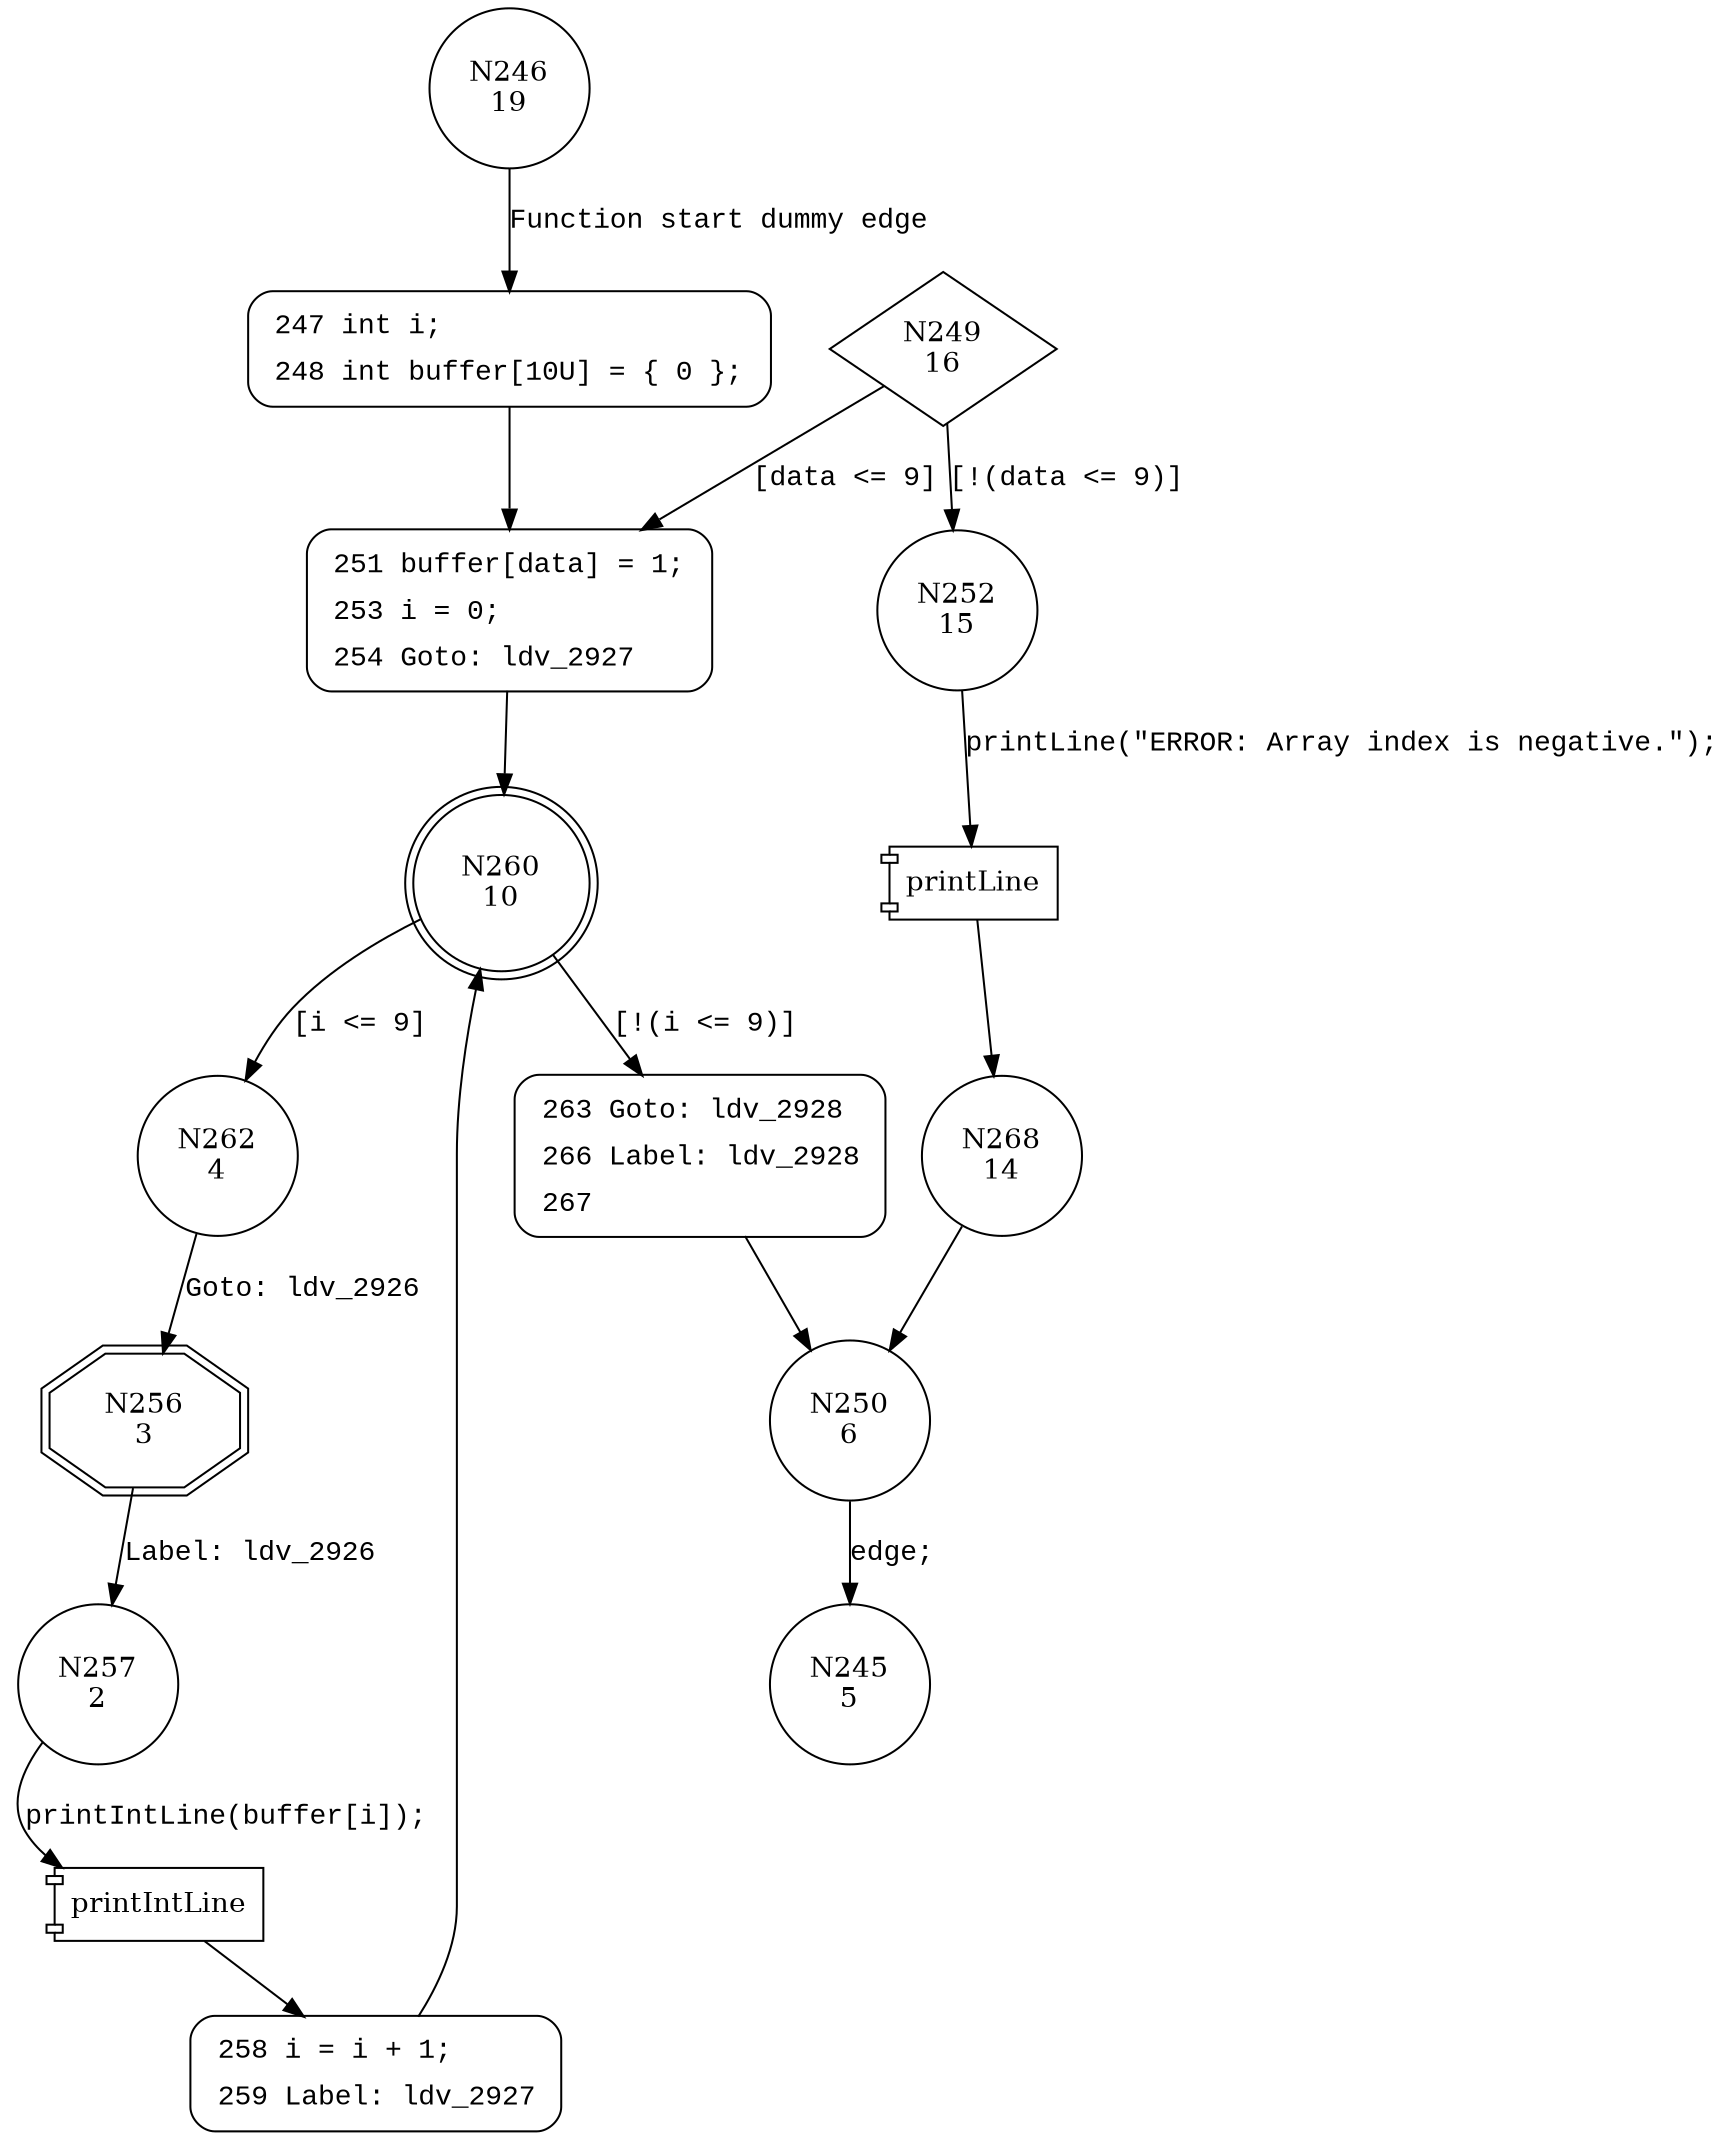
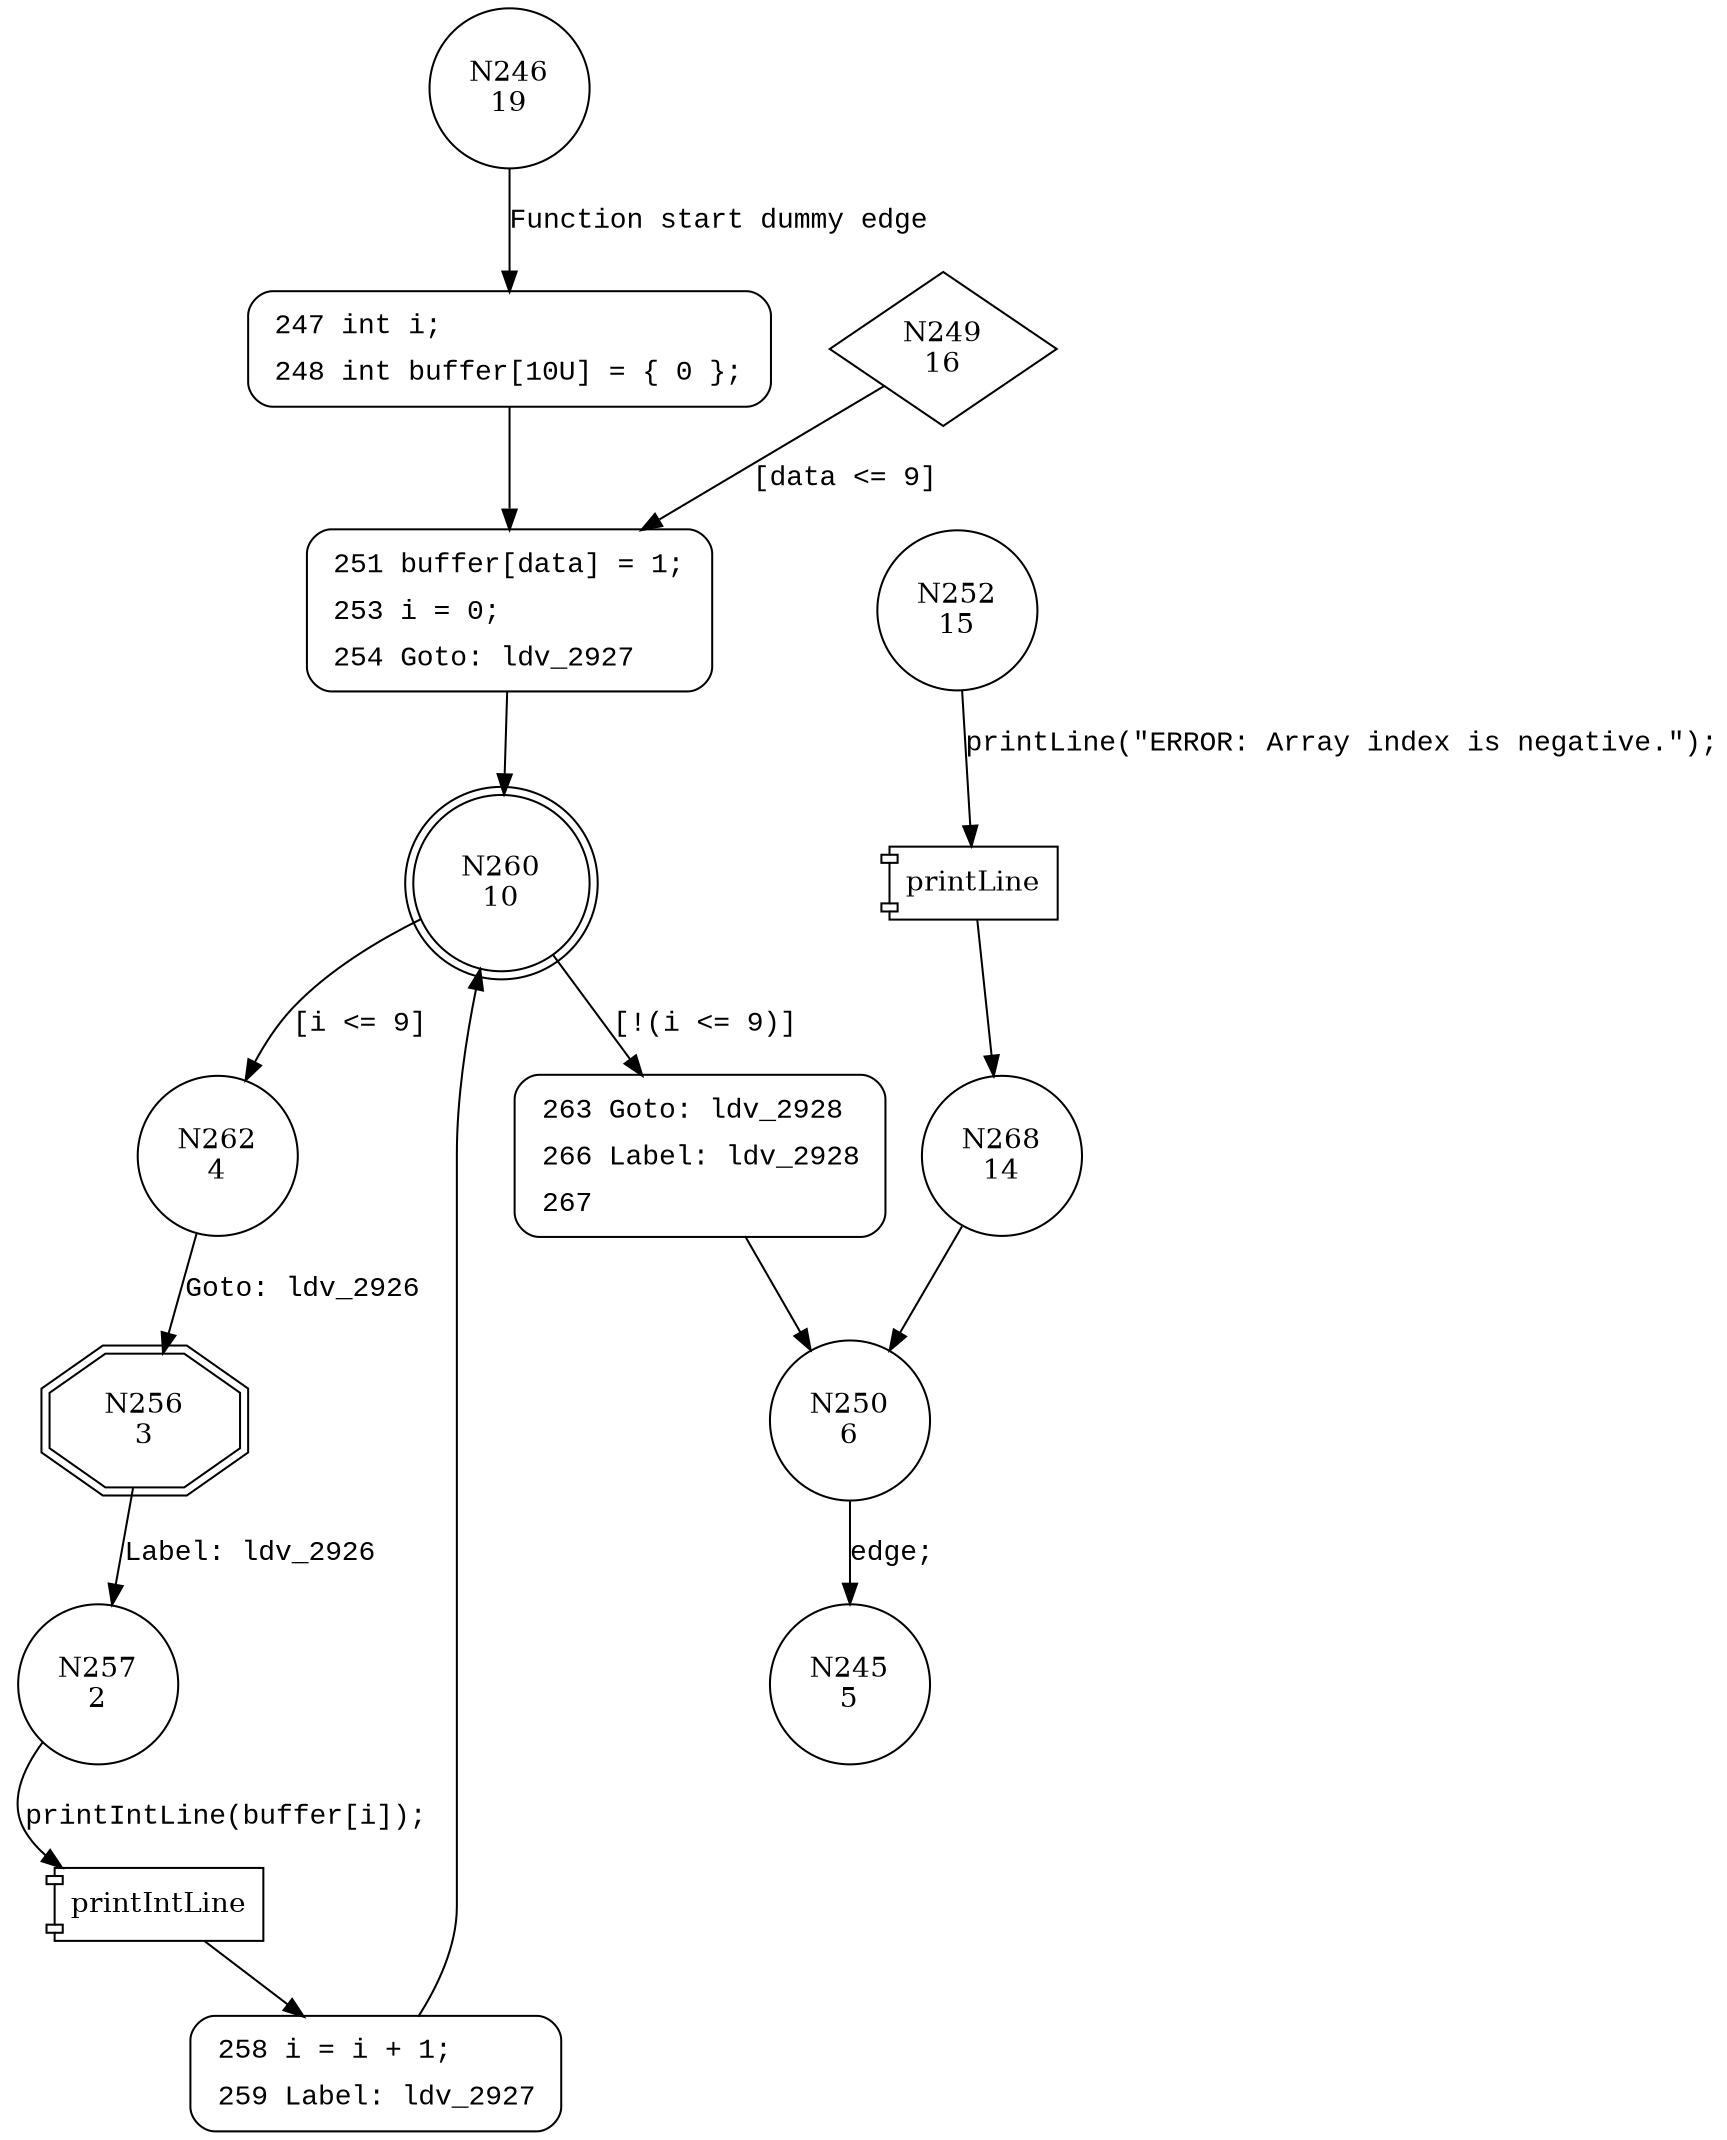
(950, 467) -> none
